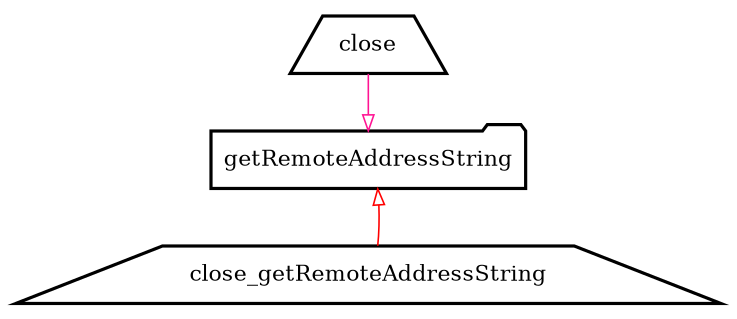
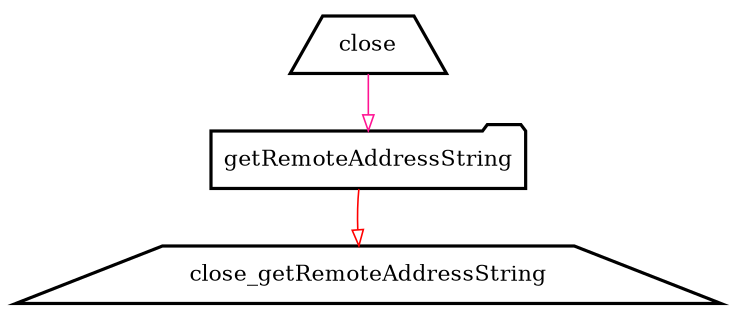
(379, 225) -> (358, 209)
